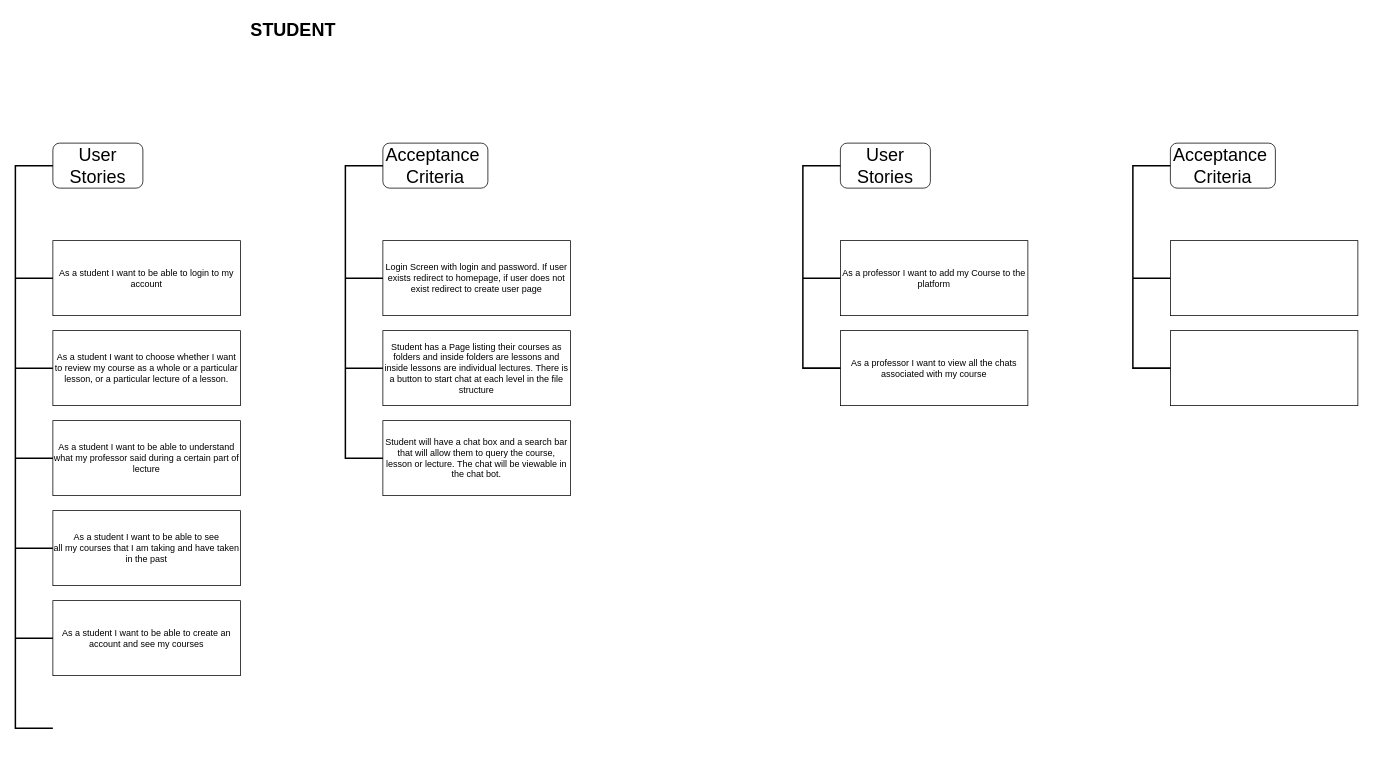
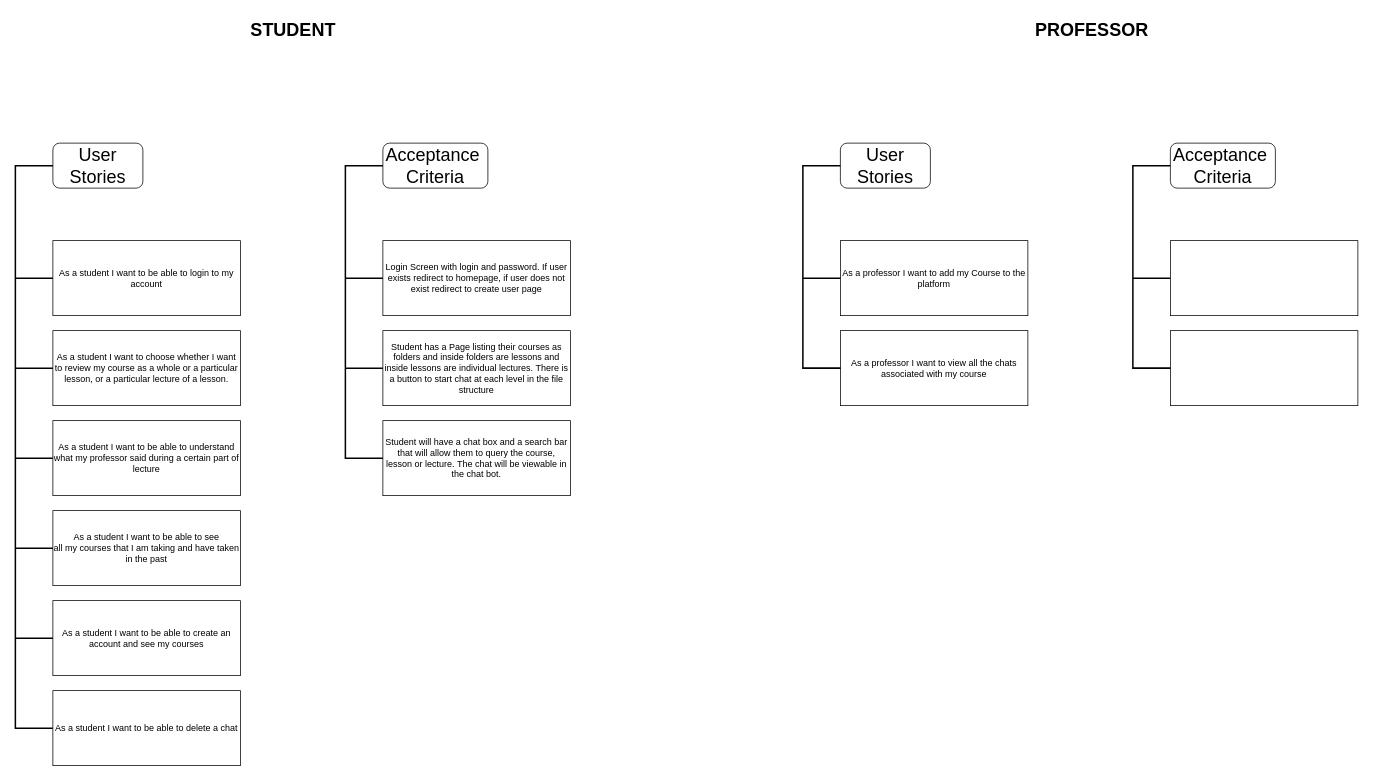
none -> (1092, 30)
none -> (147, 728)
